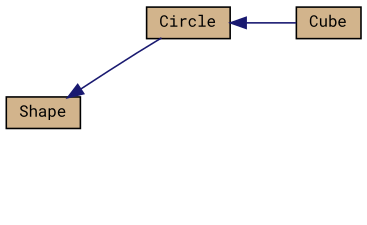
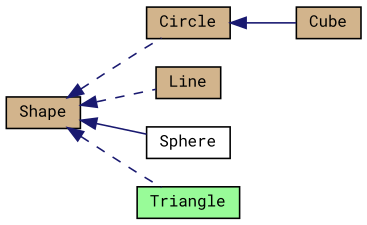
(121, 63) -> (121, 63)
none -> (188, 83)
none -> (188, 143)
none -> (188, 203)
